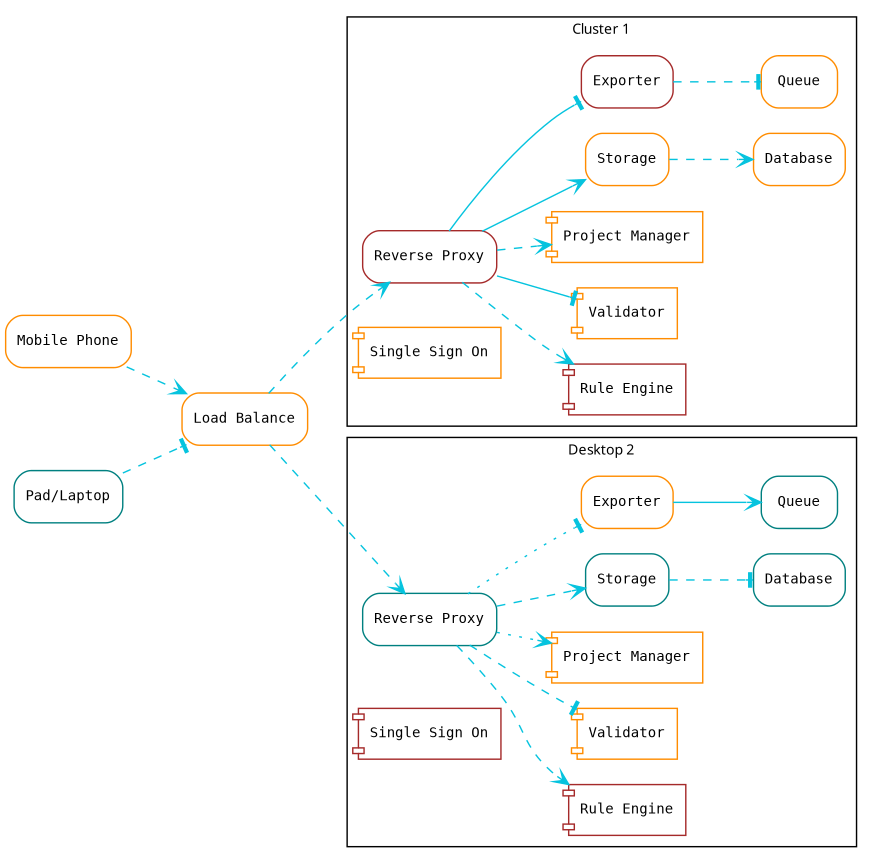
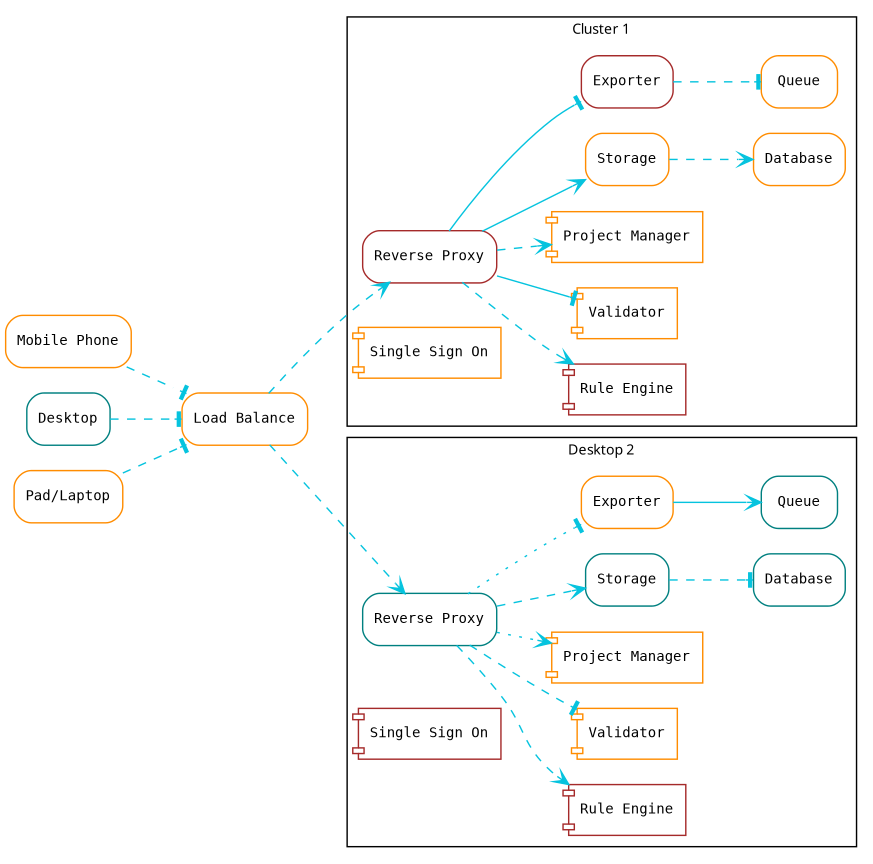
(150, 377) -> (150, 377)
none -> (68, 419)
(68, 497) -> (68, 497)
